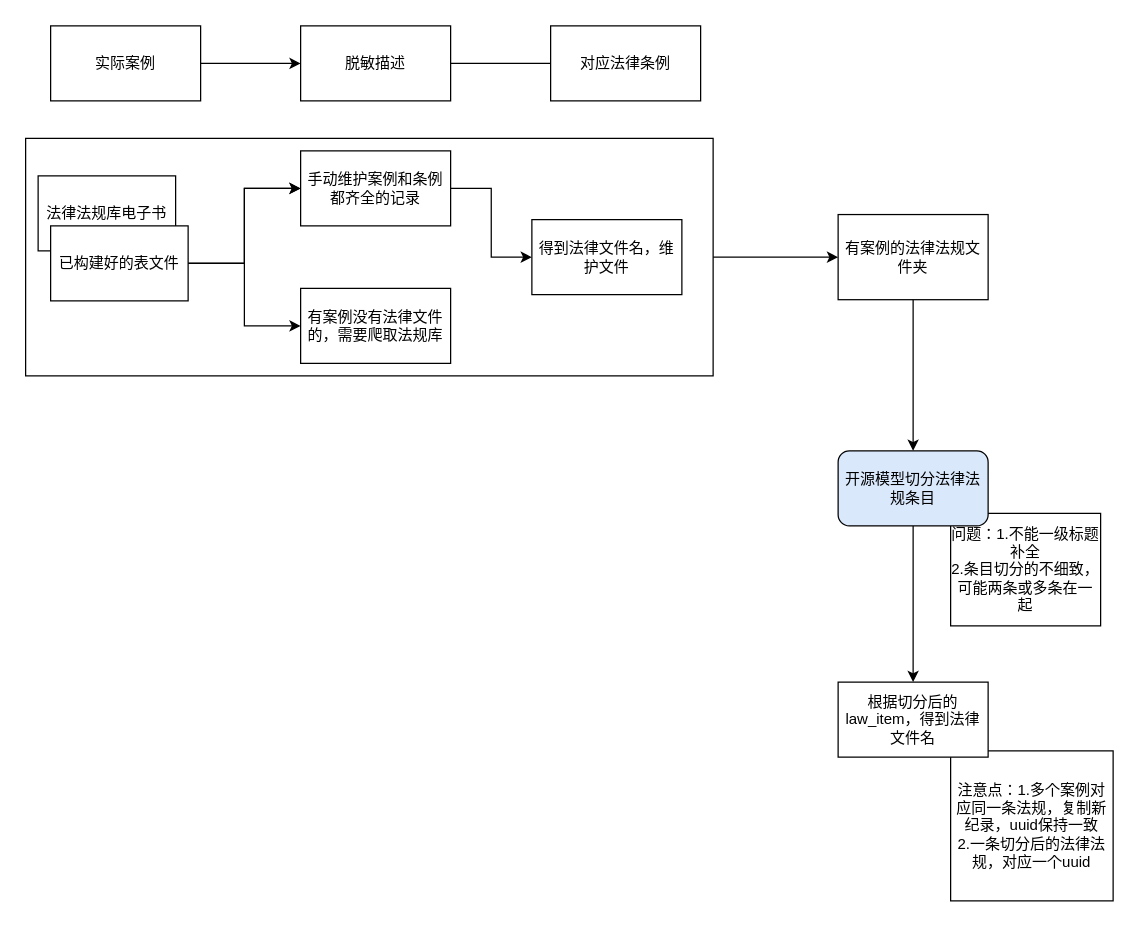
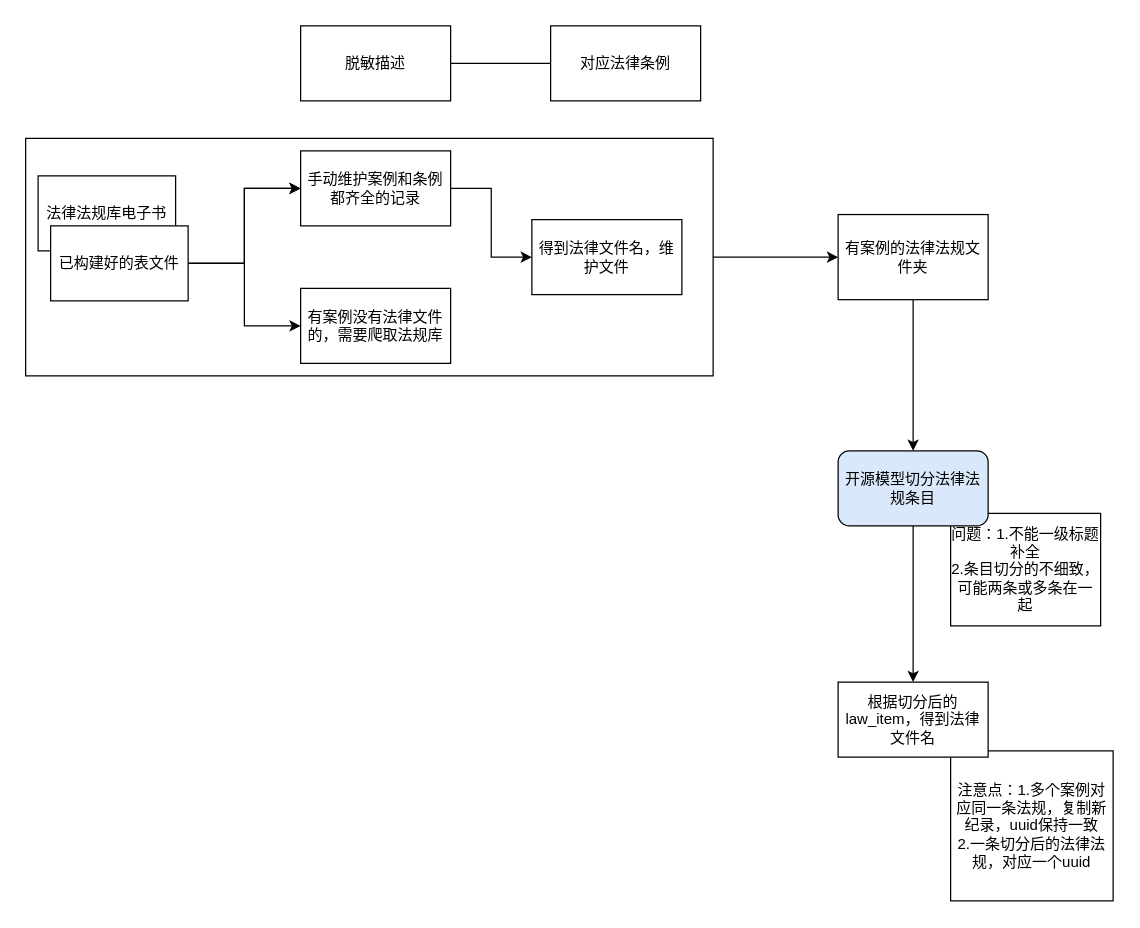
(126, 63) -> none
(247, 63) -> none
